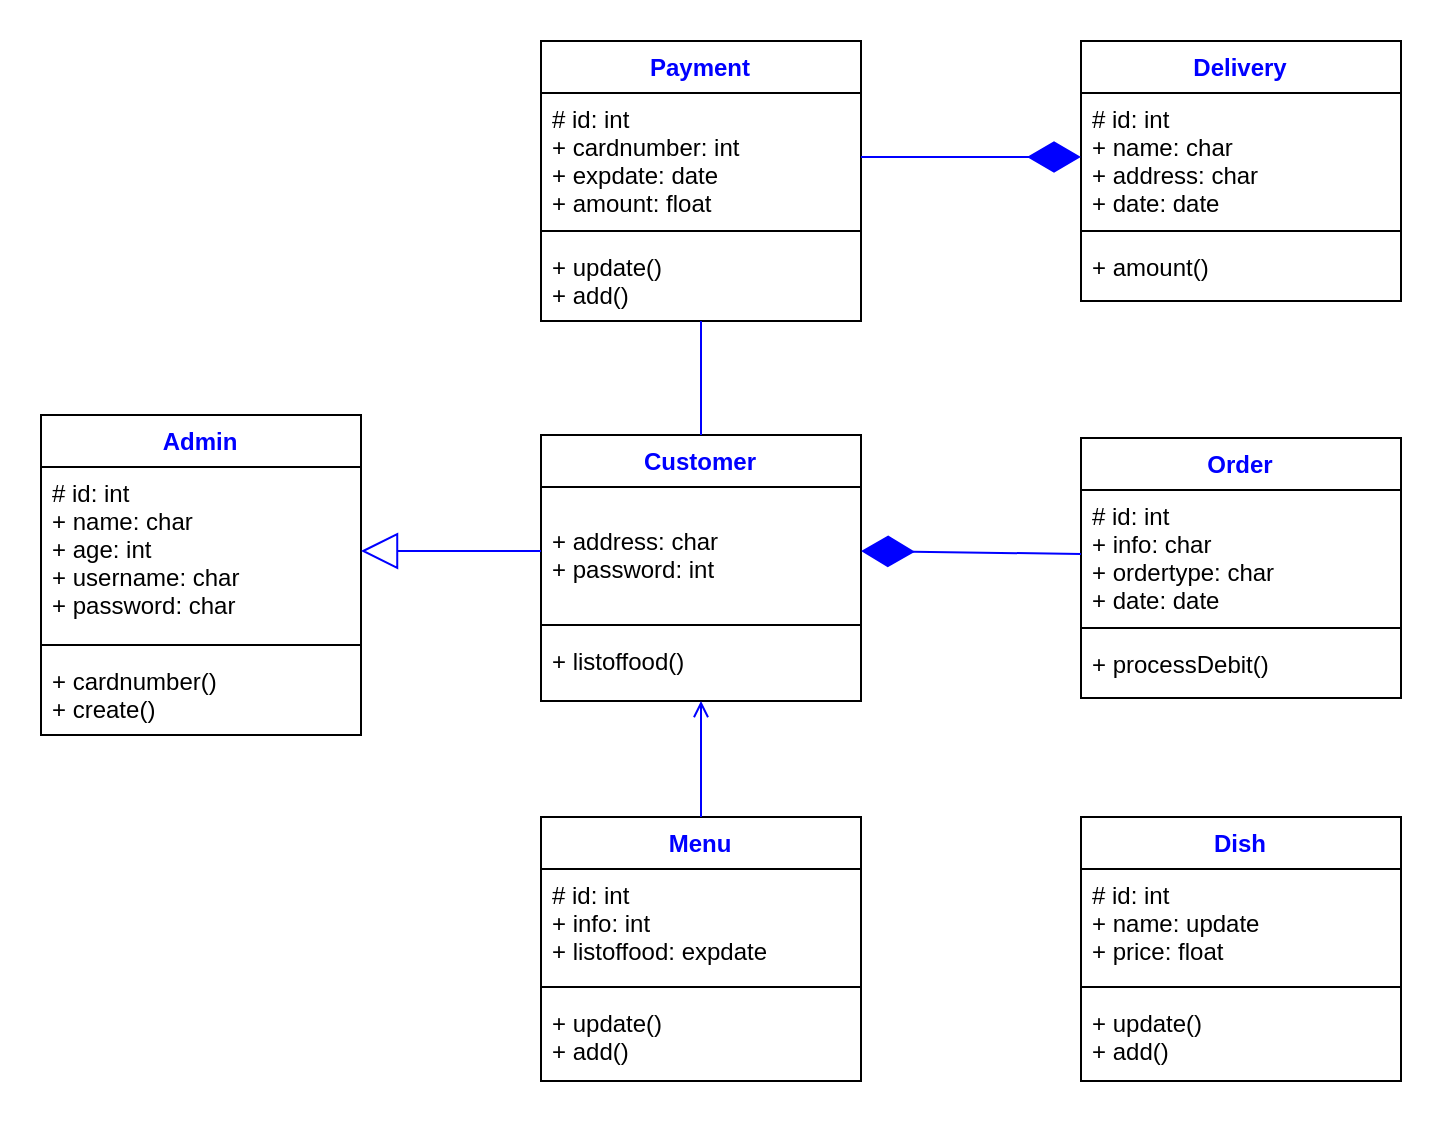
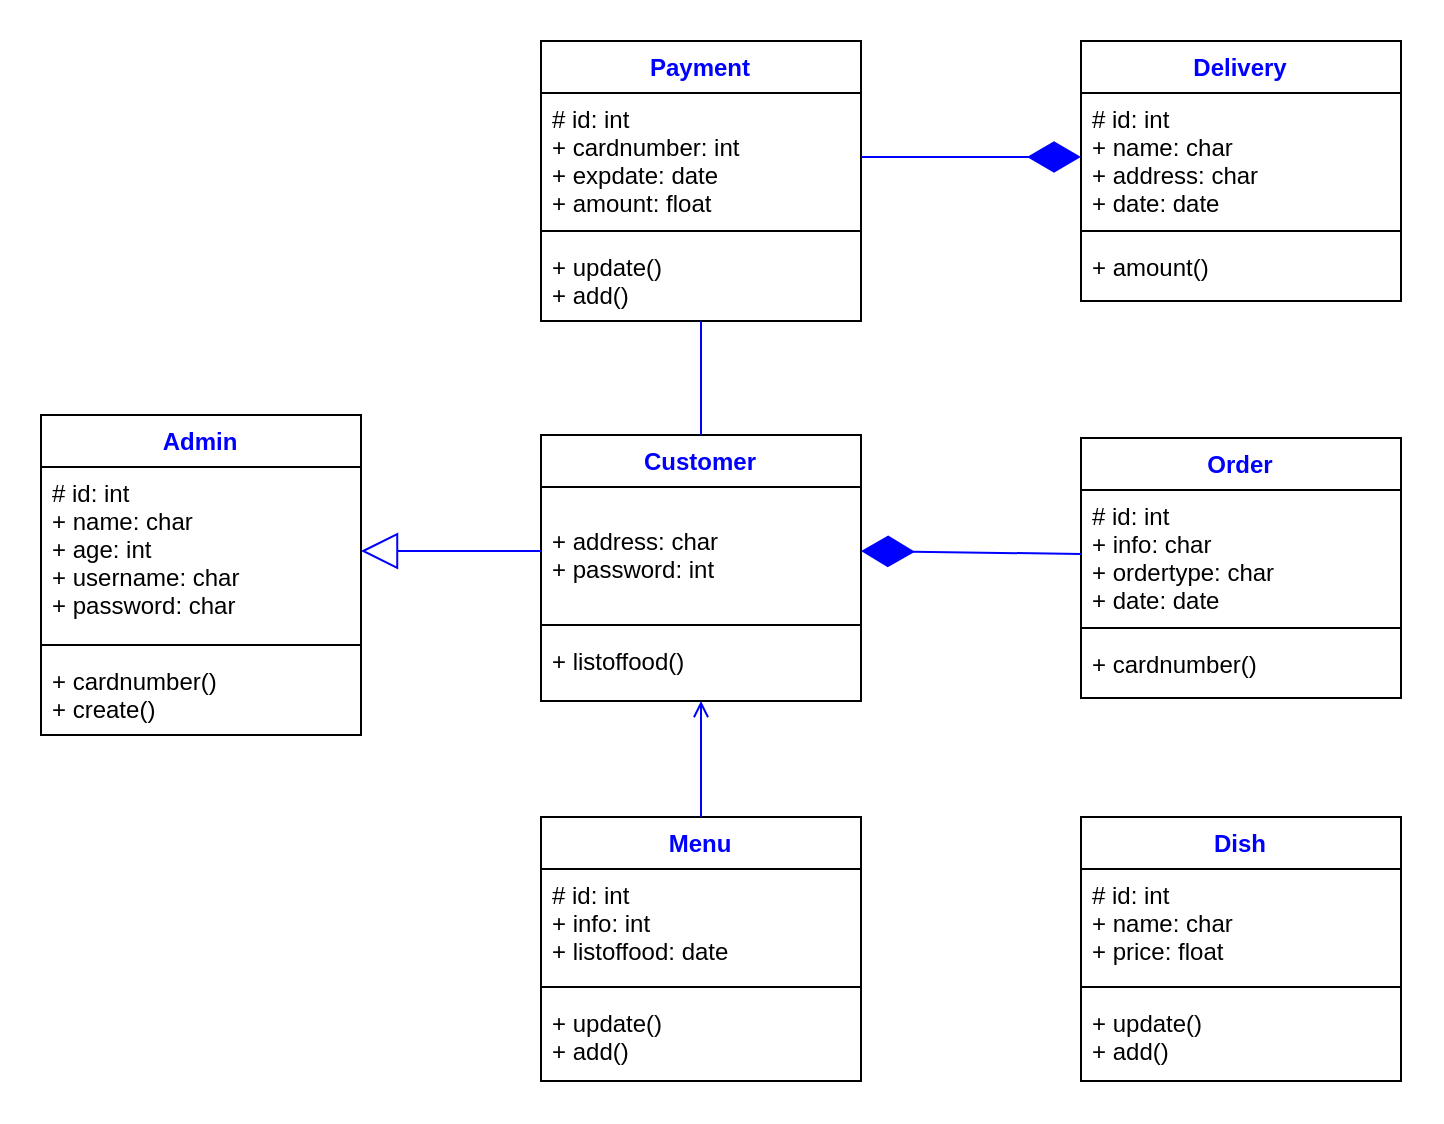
(1193, 665) -> (1183, 665)
(597, 896) -> (597, 896)
(1137, 896) -> (1137, 896)
